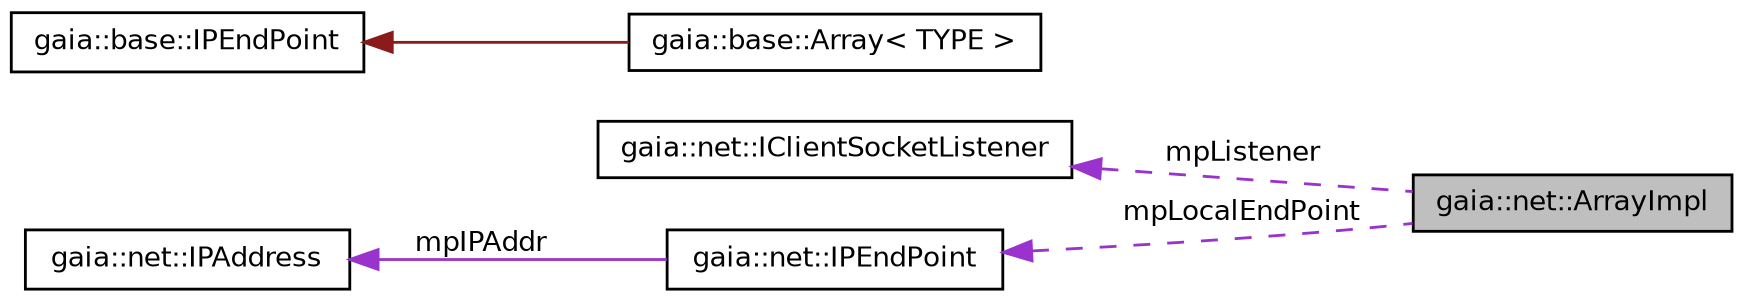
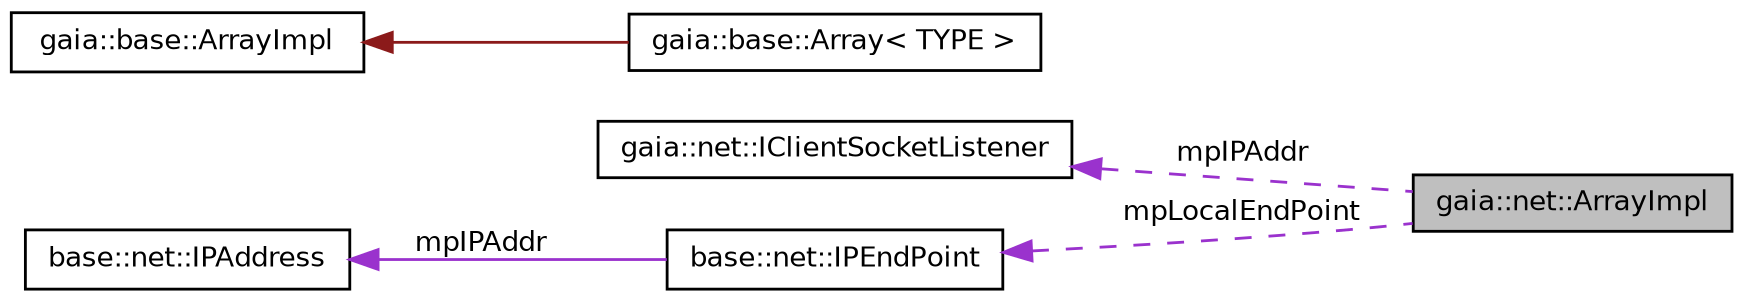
(188, 42) -> (188, 42)
(1243, 154) -> (1243, 154)
(188, 260) -> (188, 260)
(835, 260) -> (835, 260)
